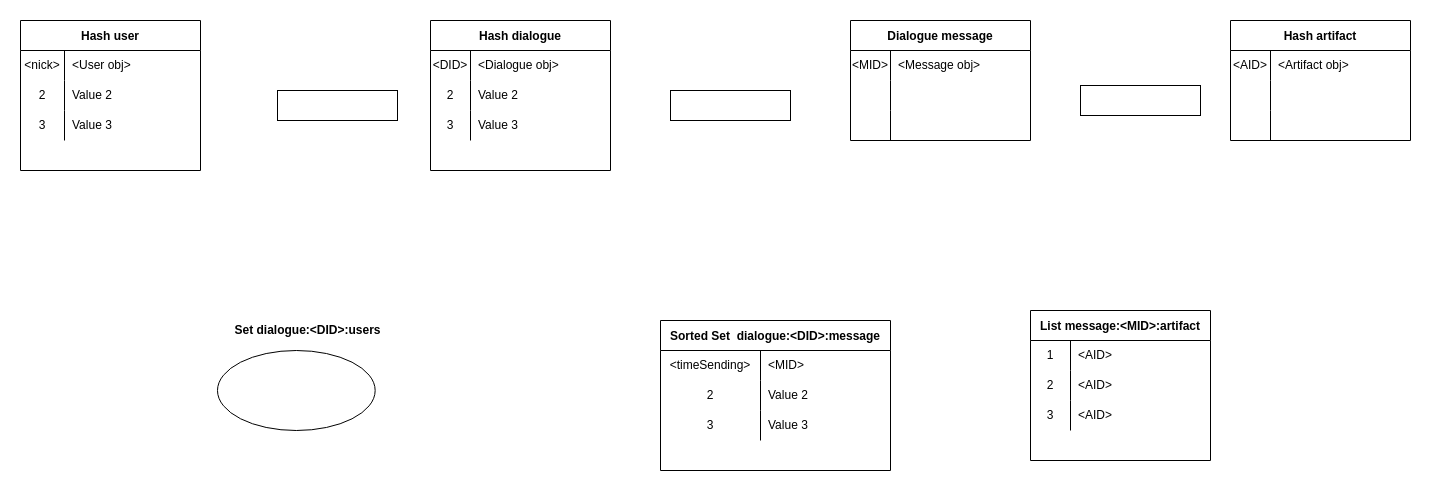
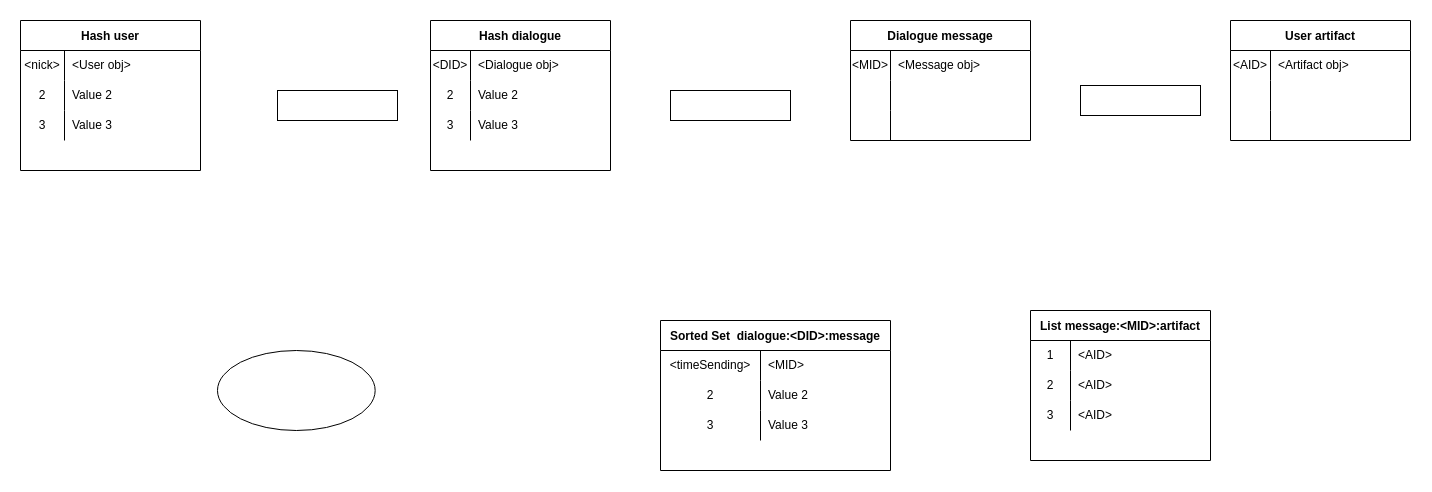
(1320, 36) -> (1320, 36)
(308, 331) -> none
